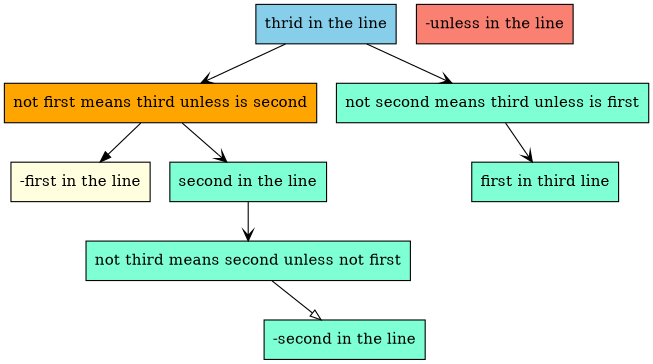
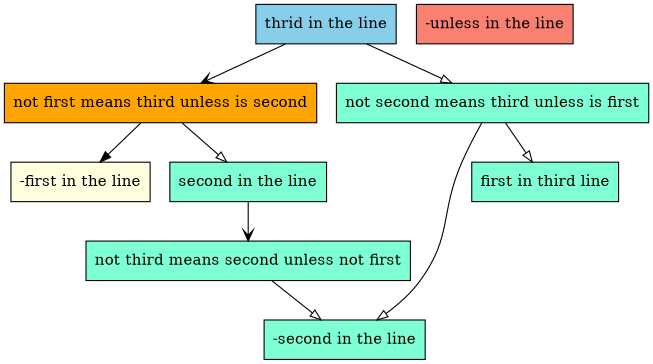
(404, 61) -> (404, 61)
(516, 138) -> (516, 138)
(200, 139) -> (200, 139)
none -> (445, 225)
